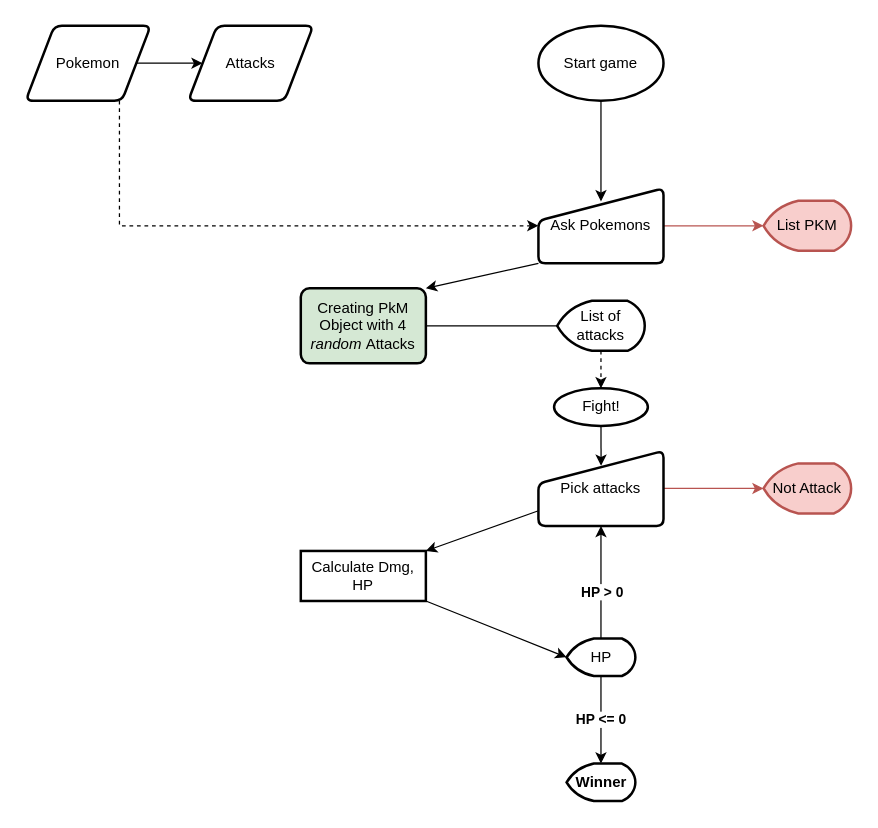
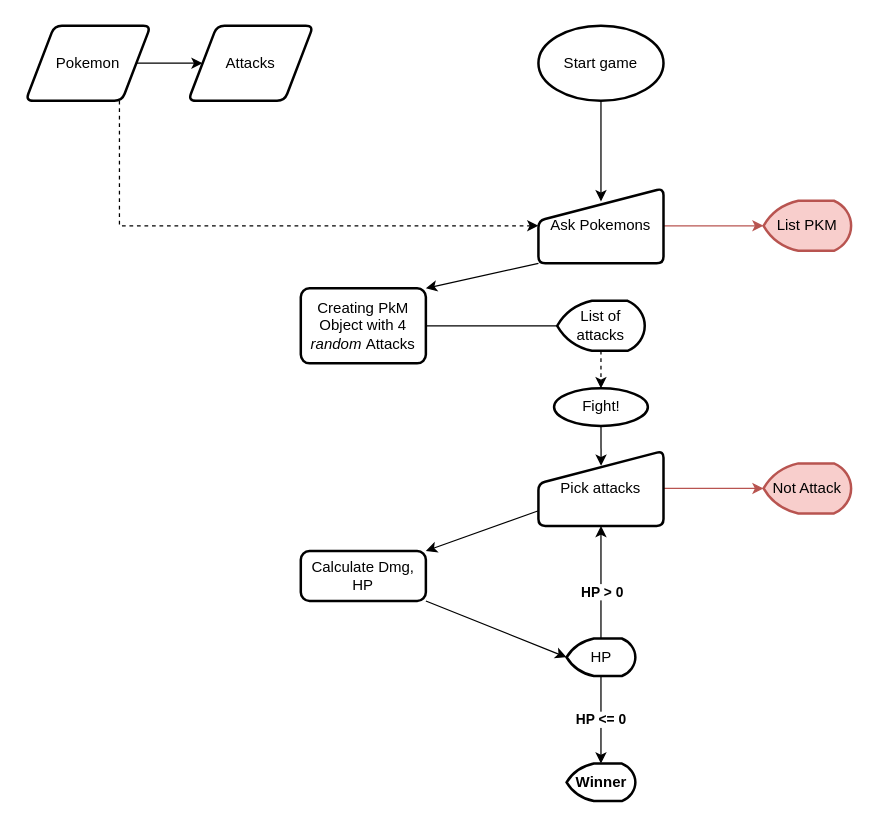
(363, 326) -> (363, 326)
(363, 576) -> (363, 576)
